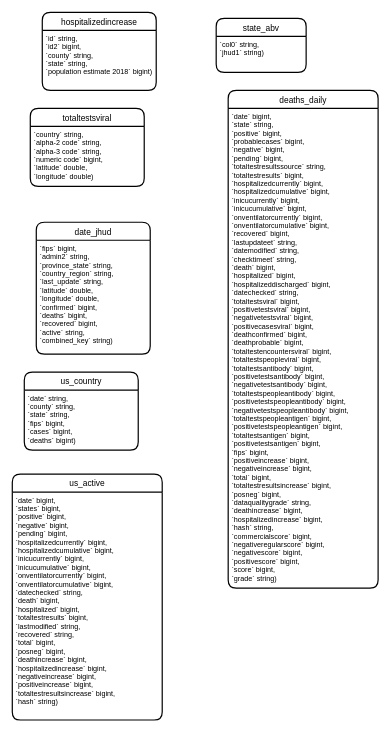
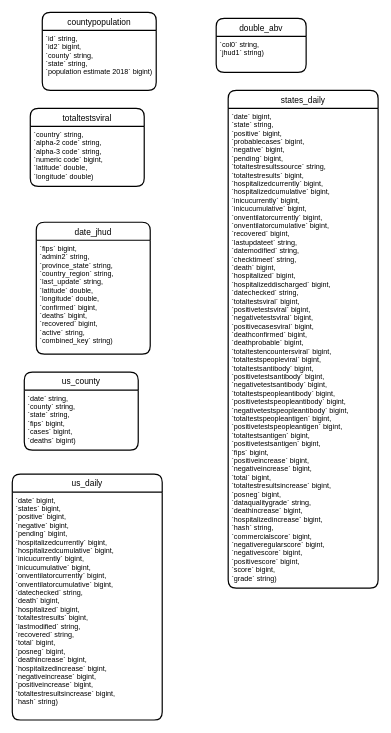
(99, 22) -> (99, 22)
(261, 28) -> (261, 28)
(303, 100) -> (303, 100)
(81, 382) -> (81, 382)
(87, 484) -> (87, 484)
